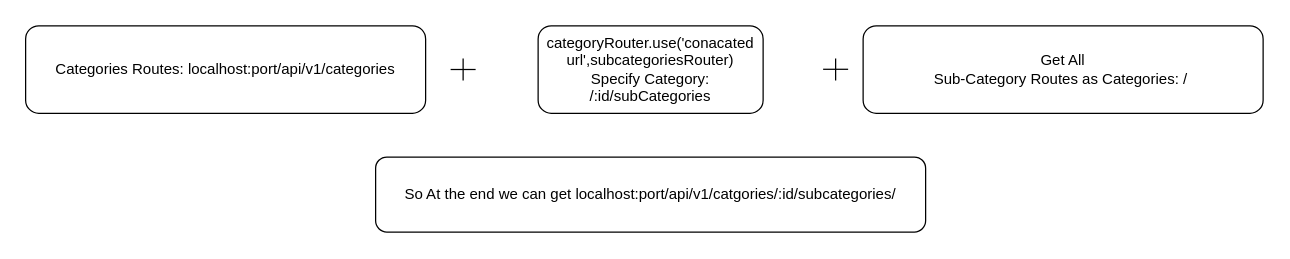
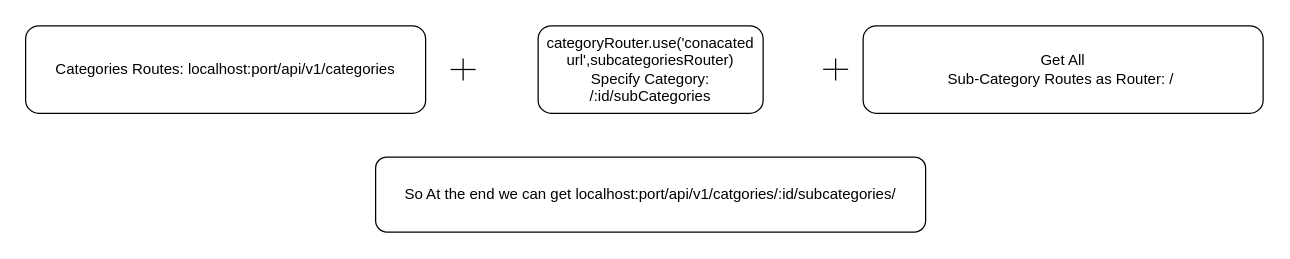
(1063, 69) -> (1063, 69)
